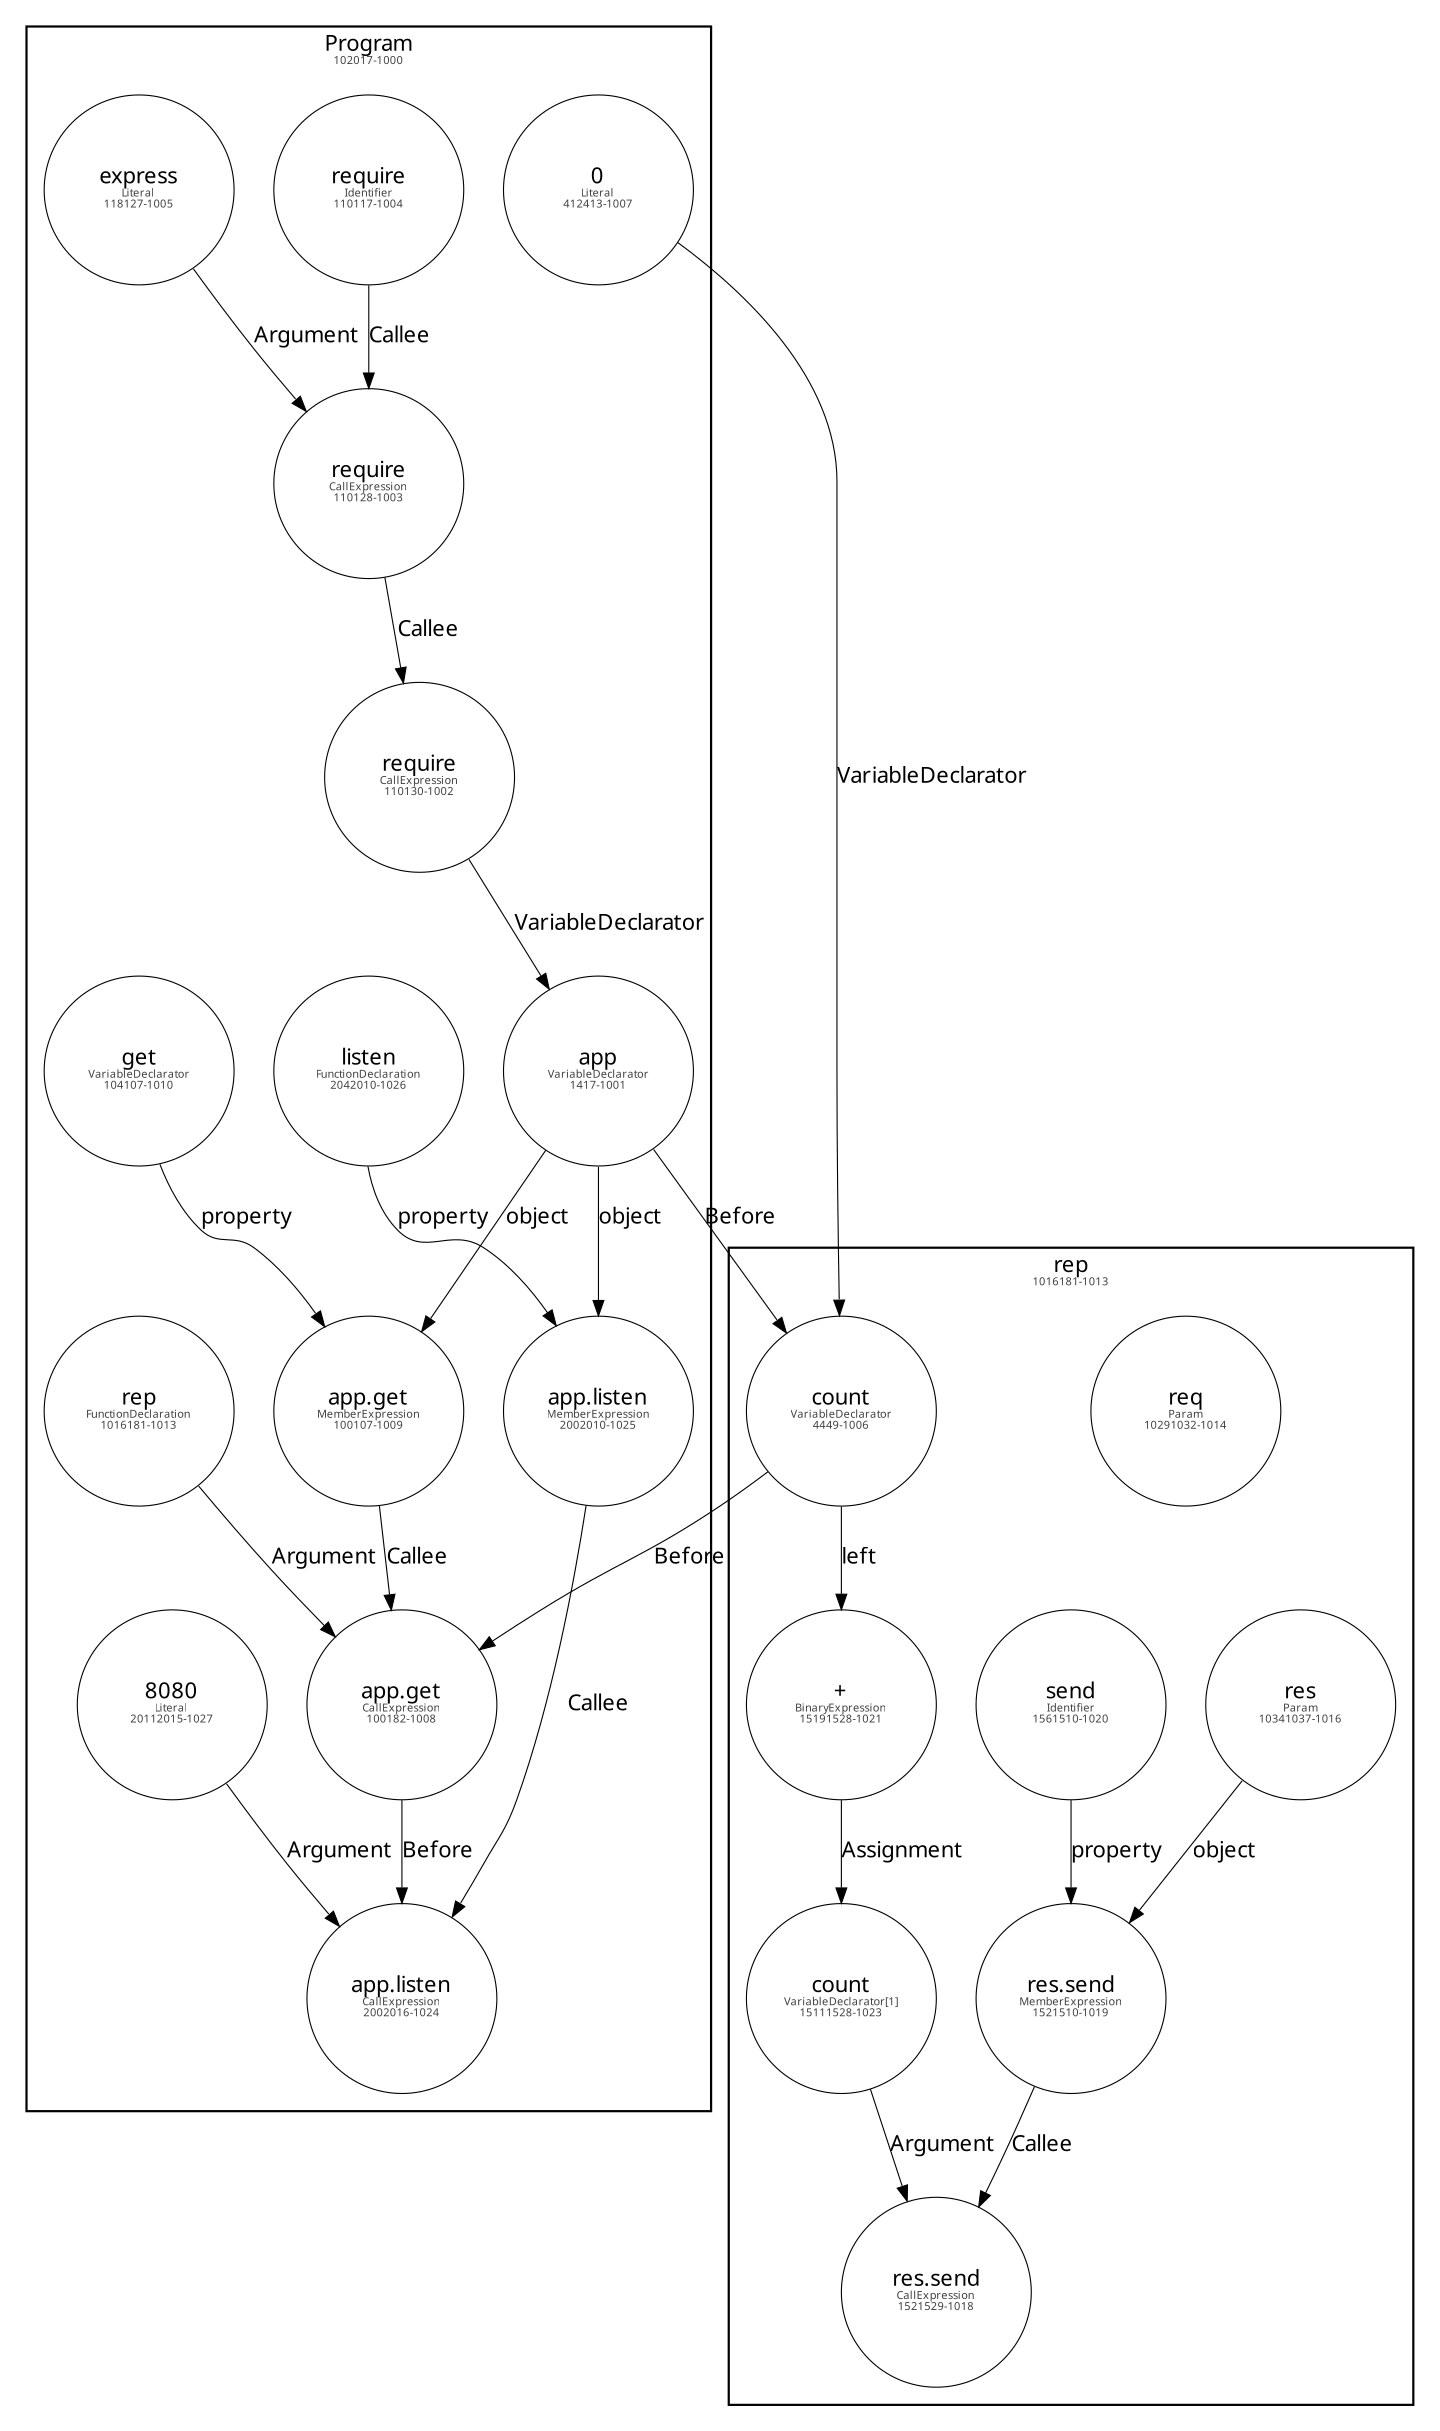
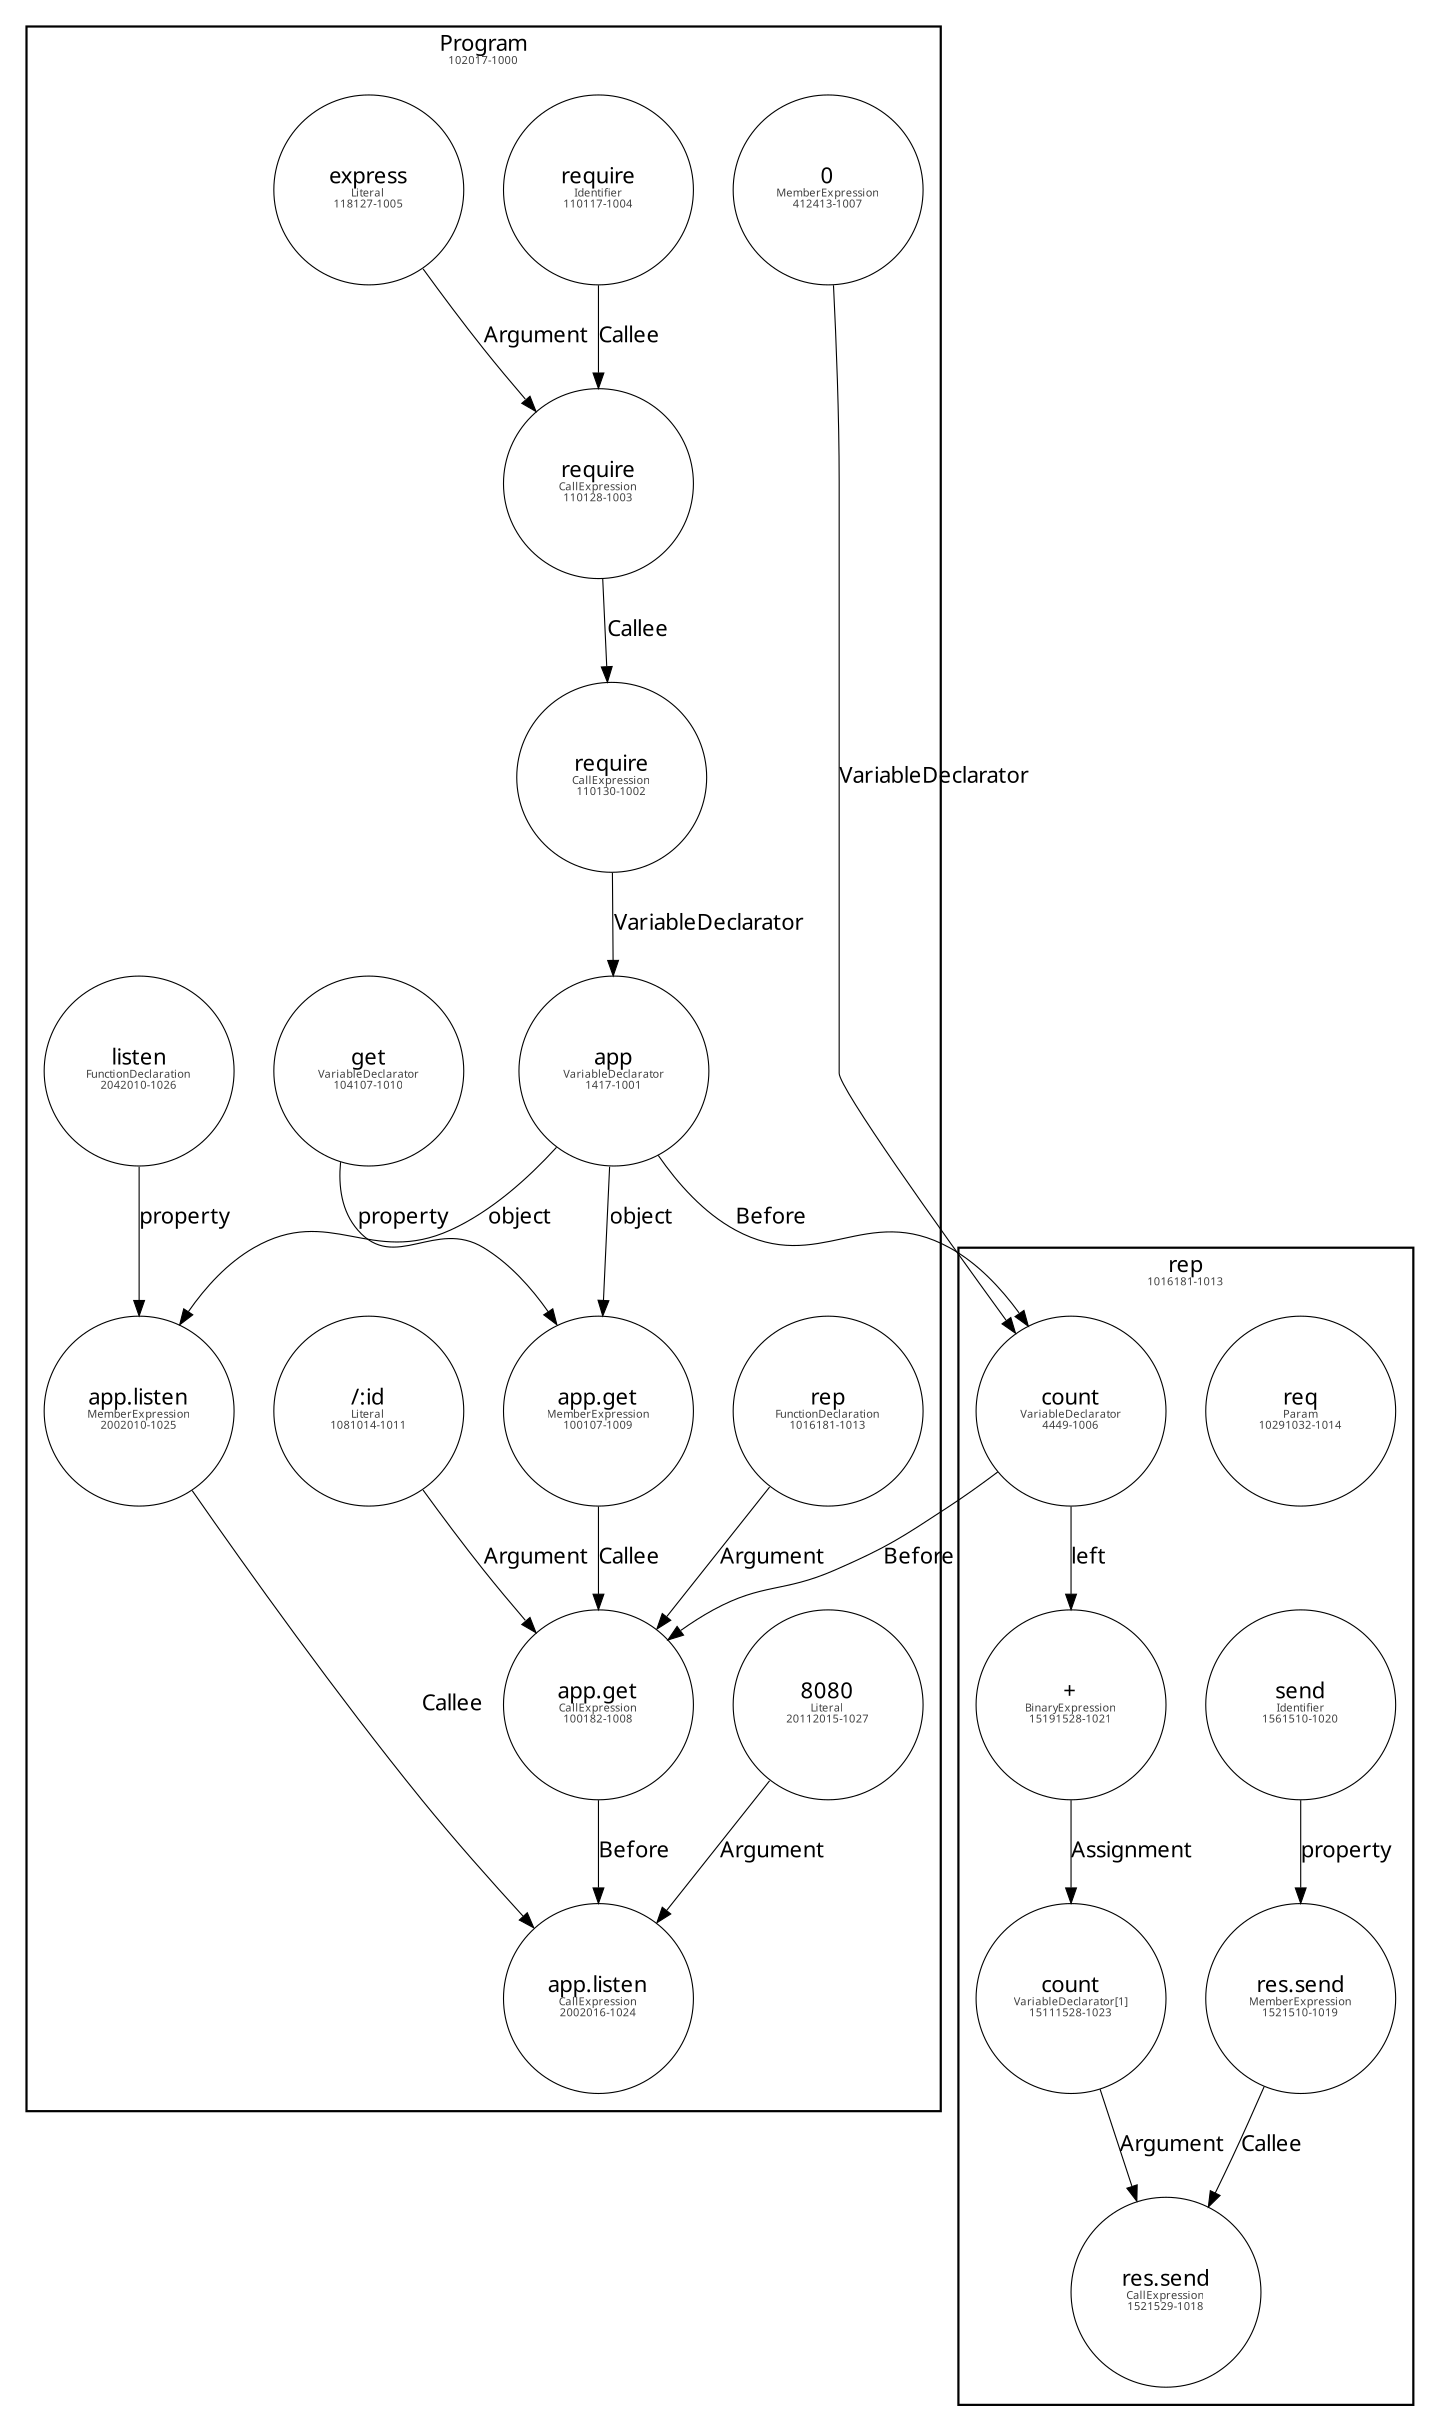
(598, 193) -> (828, 193)
none -> (369, 1411)
(1301, 1705) -> none
